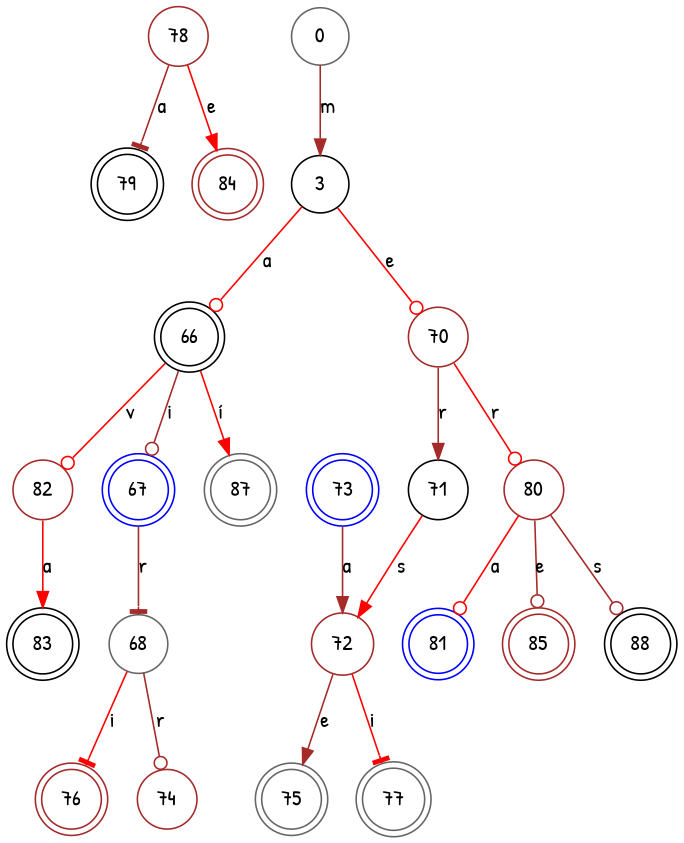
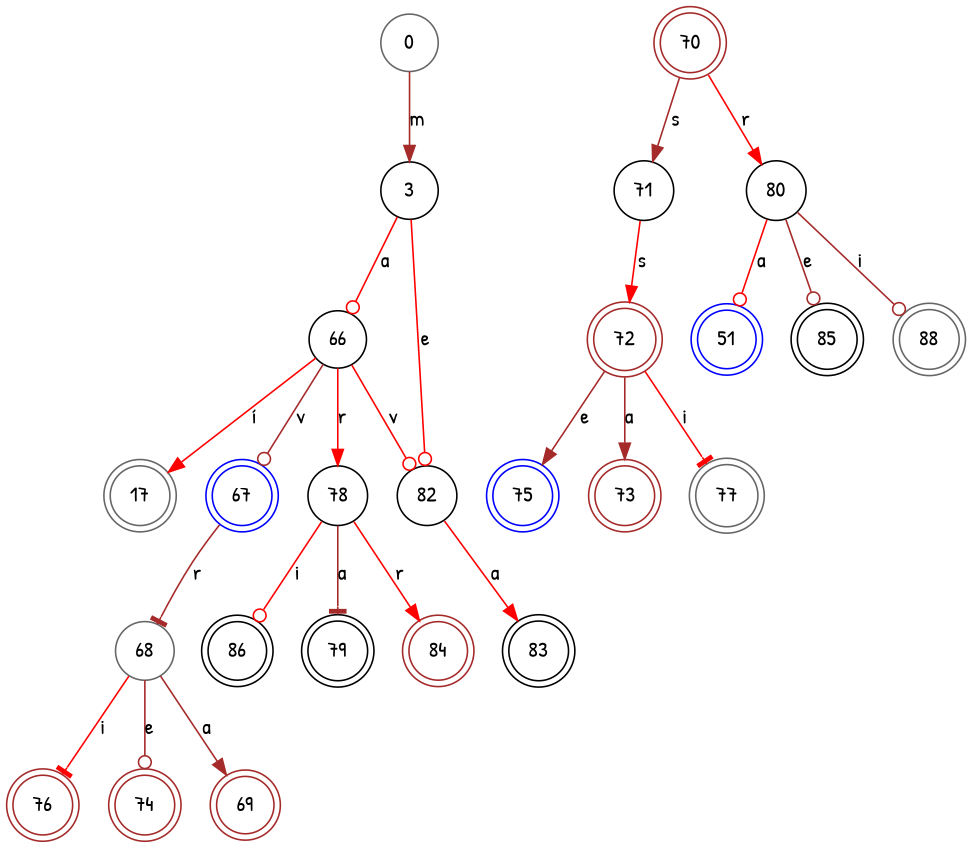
(178, 36) -> (338, 496)
(212, 107) -> (400, 574)
(375, 255) -> (418, 336)
(189, 337) -> (338, 339)
(438, 337) -> (690, 43)
(483, 408) -> (731, 113)
none -> (338, 409)
(170, 413) -> (301, 418)
(443, 413) -> (676, 120)
(43, 490) -> (427, 496)
(241, 490) -> (140, 496)
(343, 490) -> (625, 496)
(534, 490) -> (776, 191)
(343, 561) -> (625, 410)
(598, 567) -> (861, 261)
(343, 644) -> (625, 339)
(438, 644) -> (727, 339)
(539, 644) -> (827, 339)
(641, 644) -> (929, 339)
none -> (237, 651)
(161, 721) -> (150, 728)
(167, 799) -> (145, 805)
(292, 799) -> (523, 496)
none -> (245, 805)
